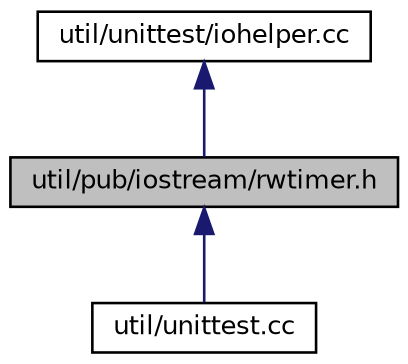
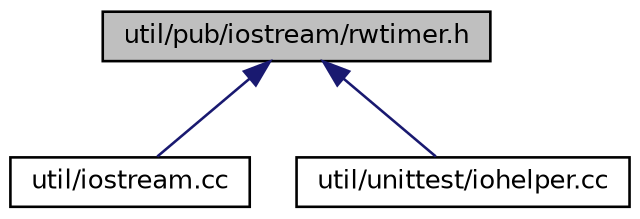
(204, 123) -> (390, 118)
(204, 328) -> (130, 182)
